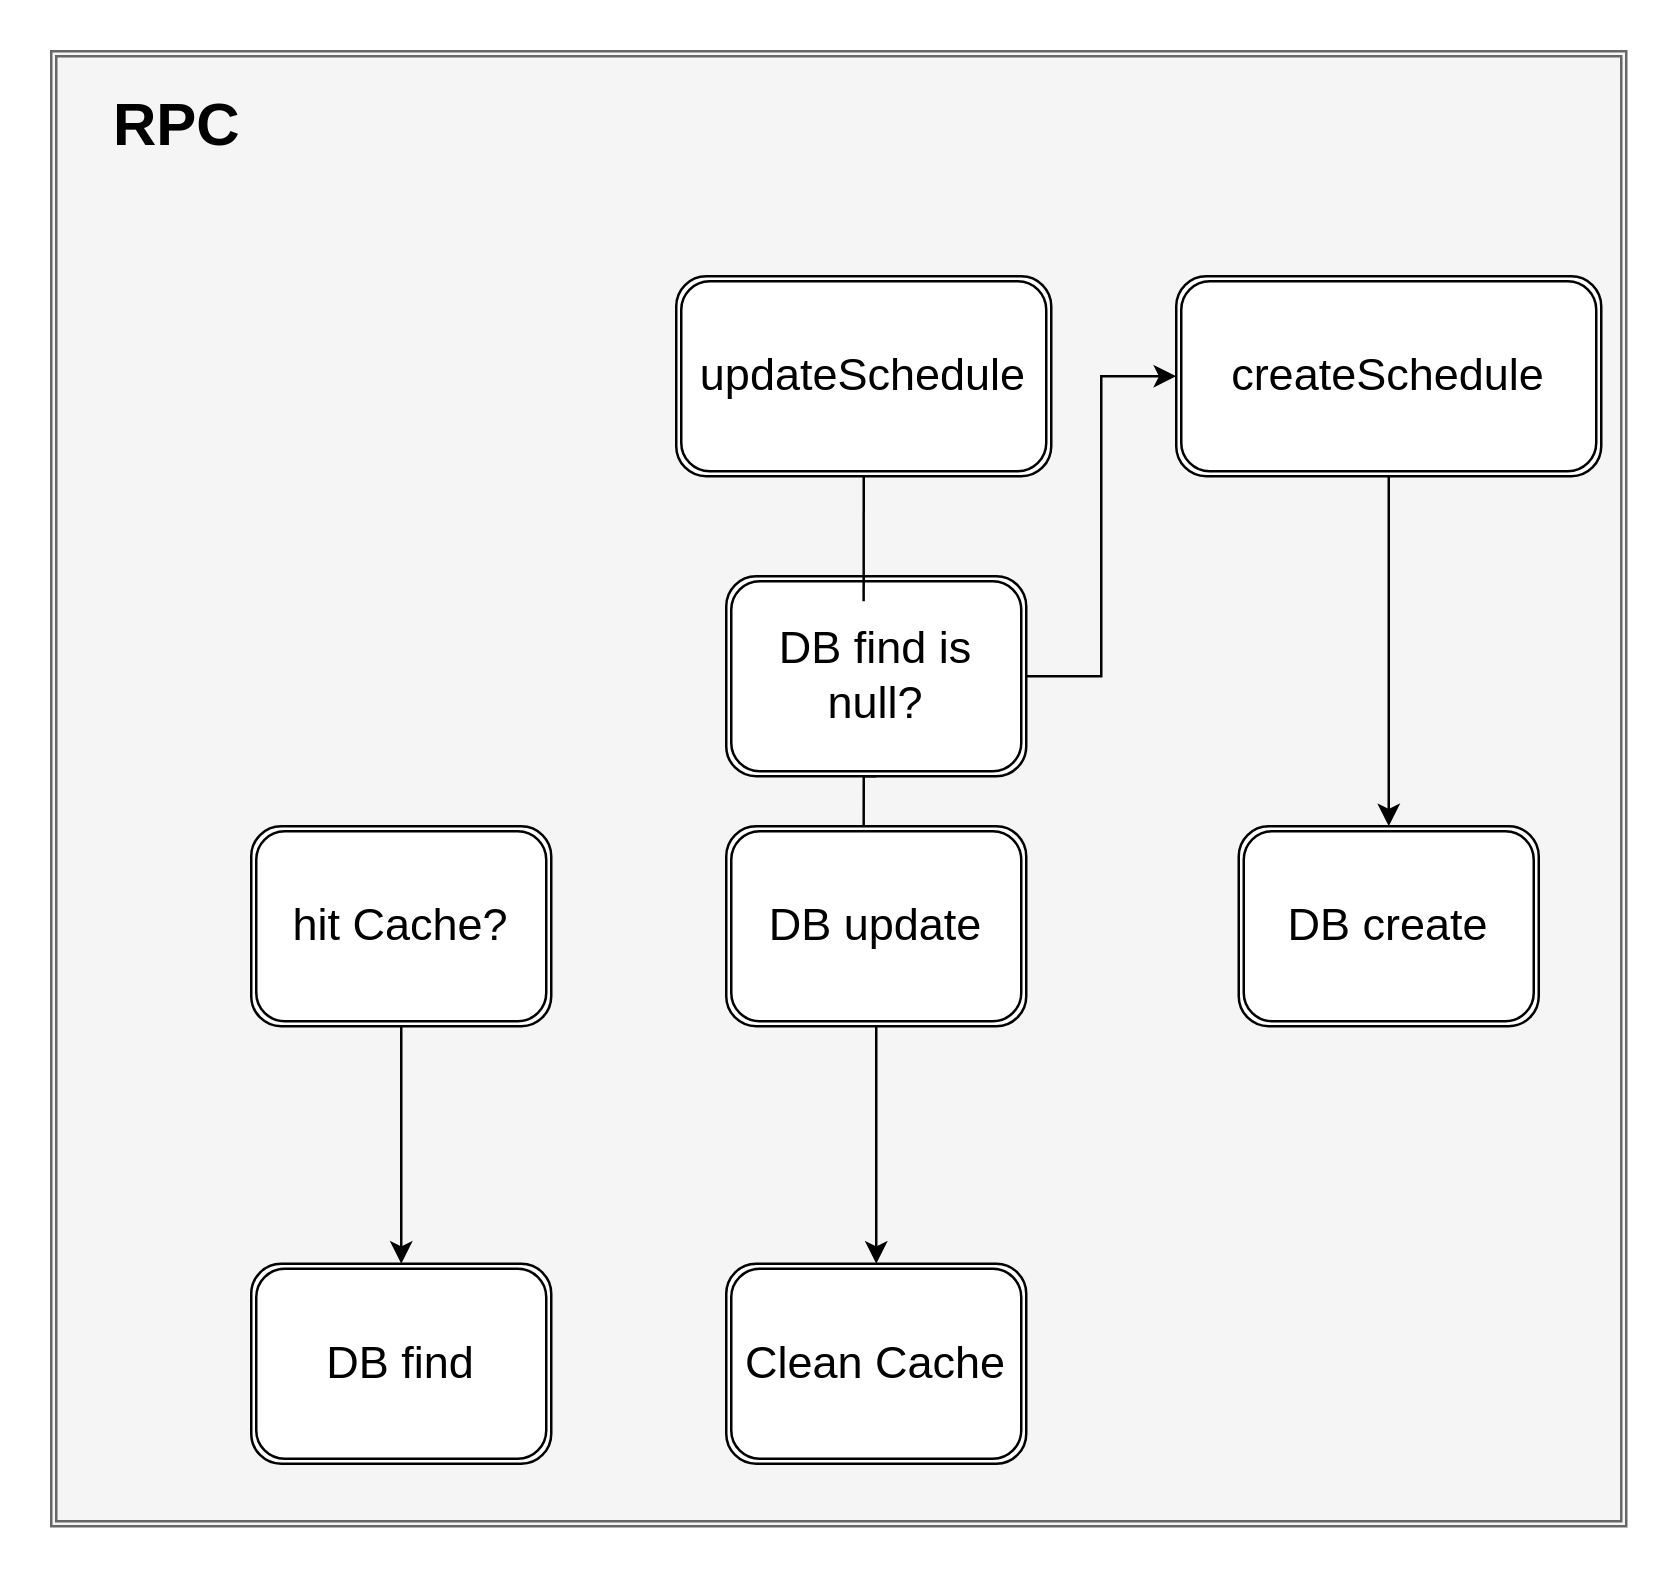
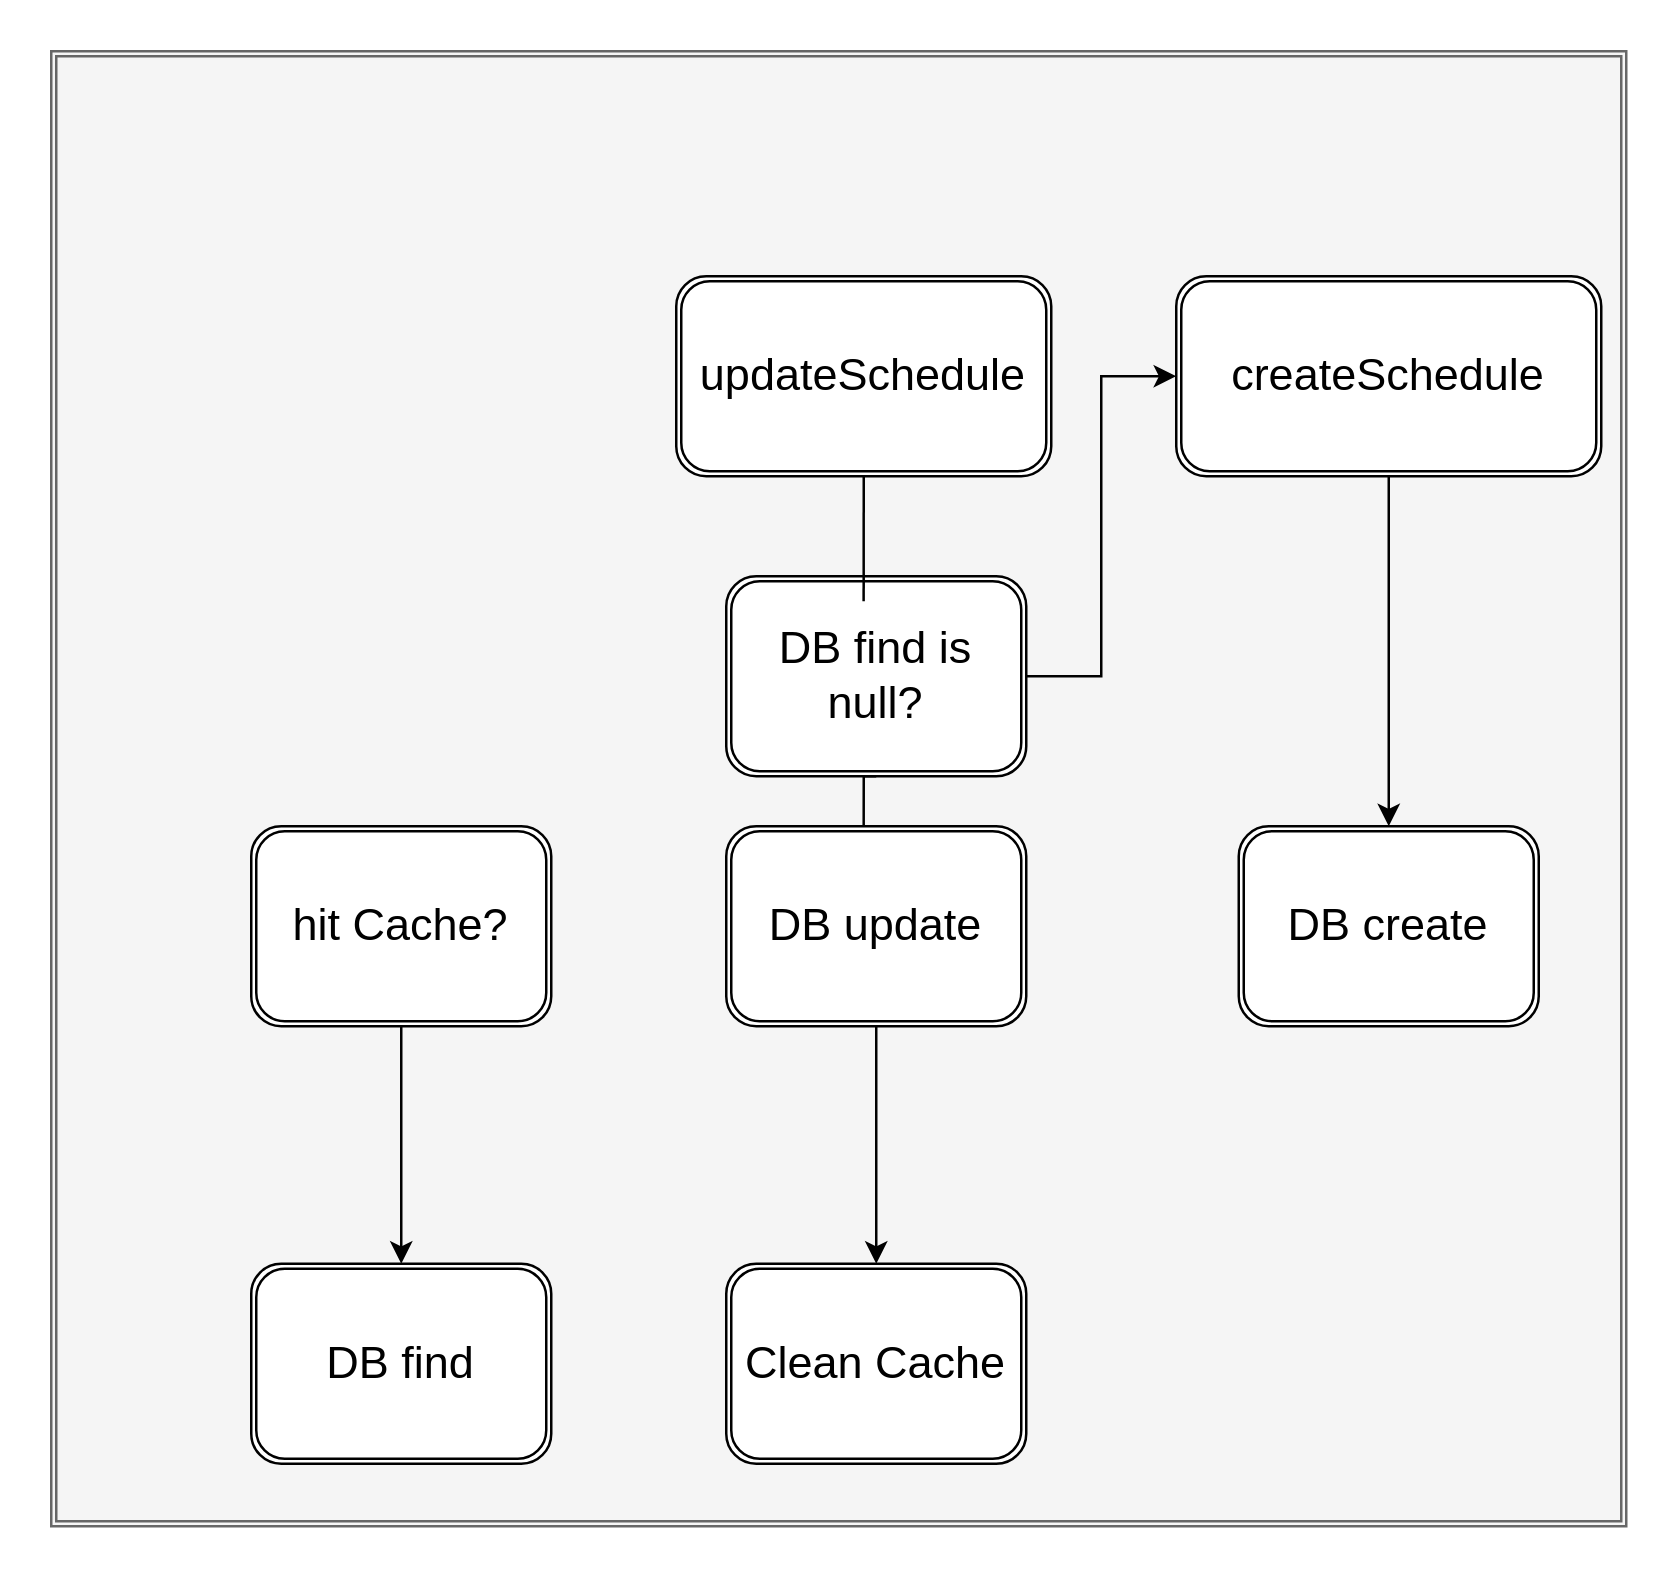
(176, 126) -> none
